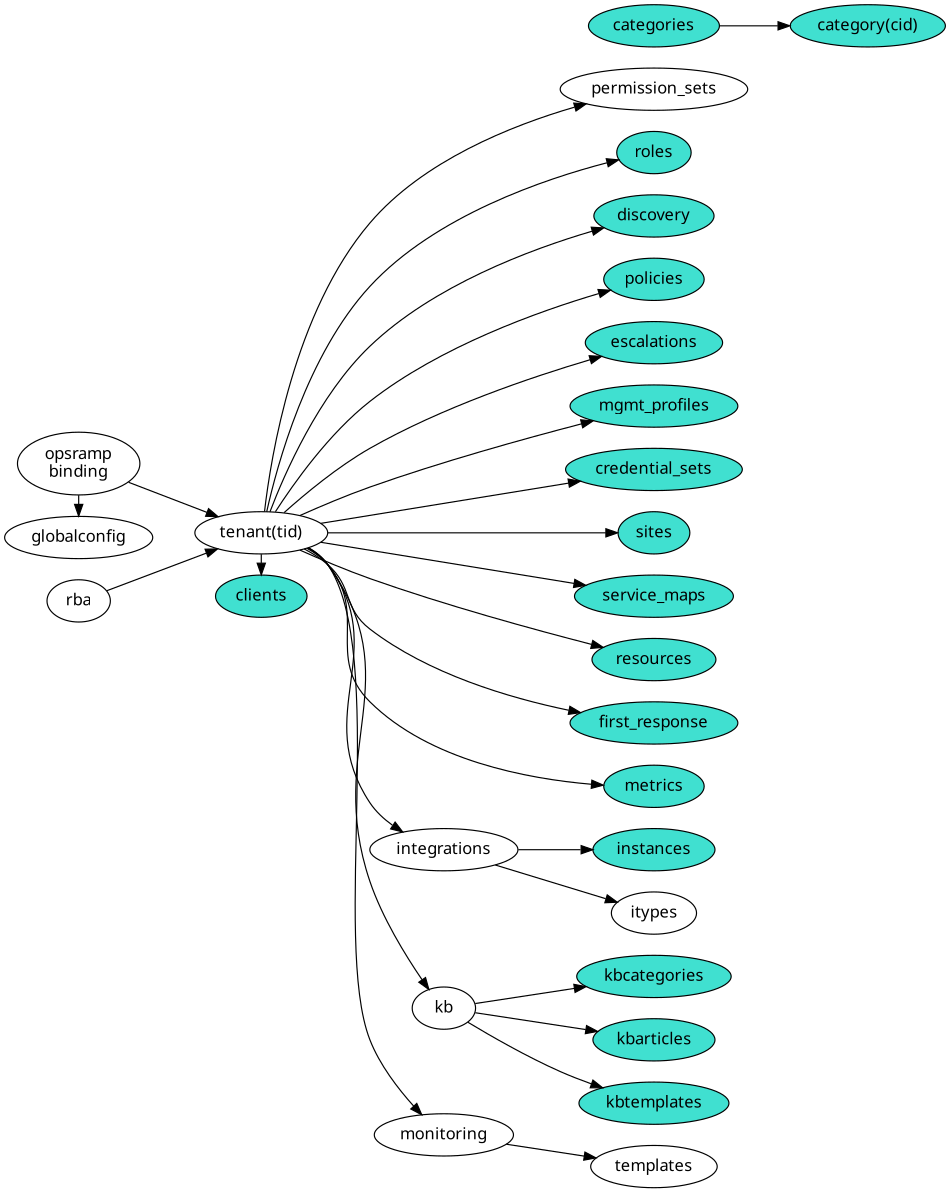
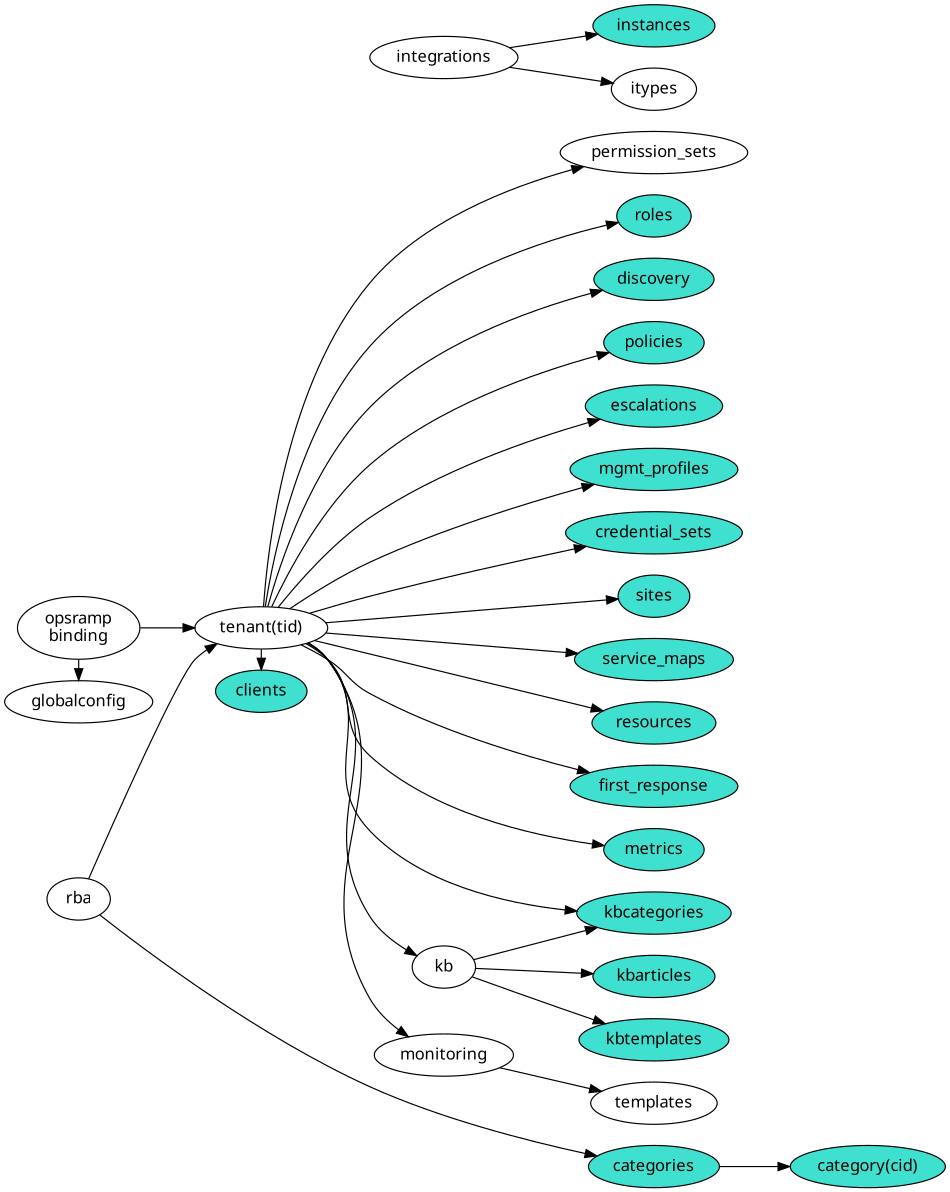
(349, 701) -> (372, 833)
none -> (327, 1066)
